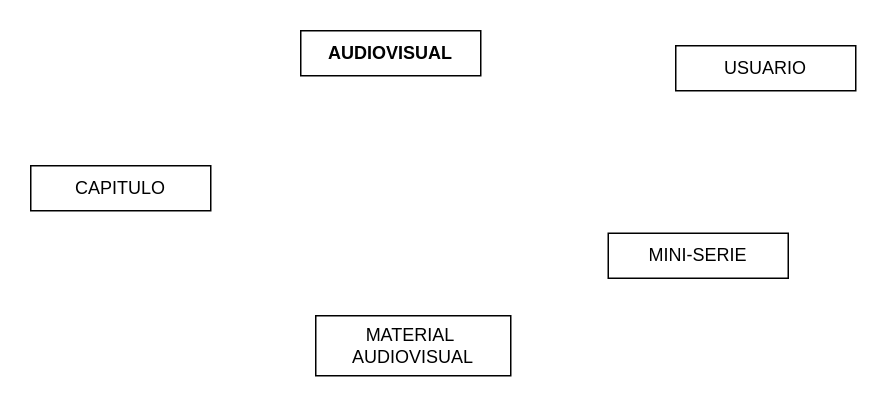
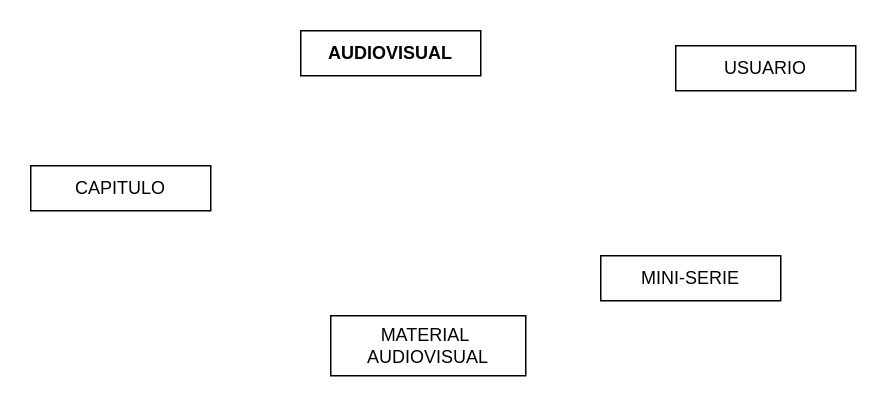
(698, 256) -> (691, 278)
(413, 346) -> (428, 346)
